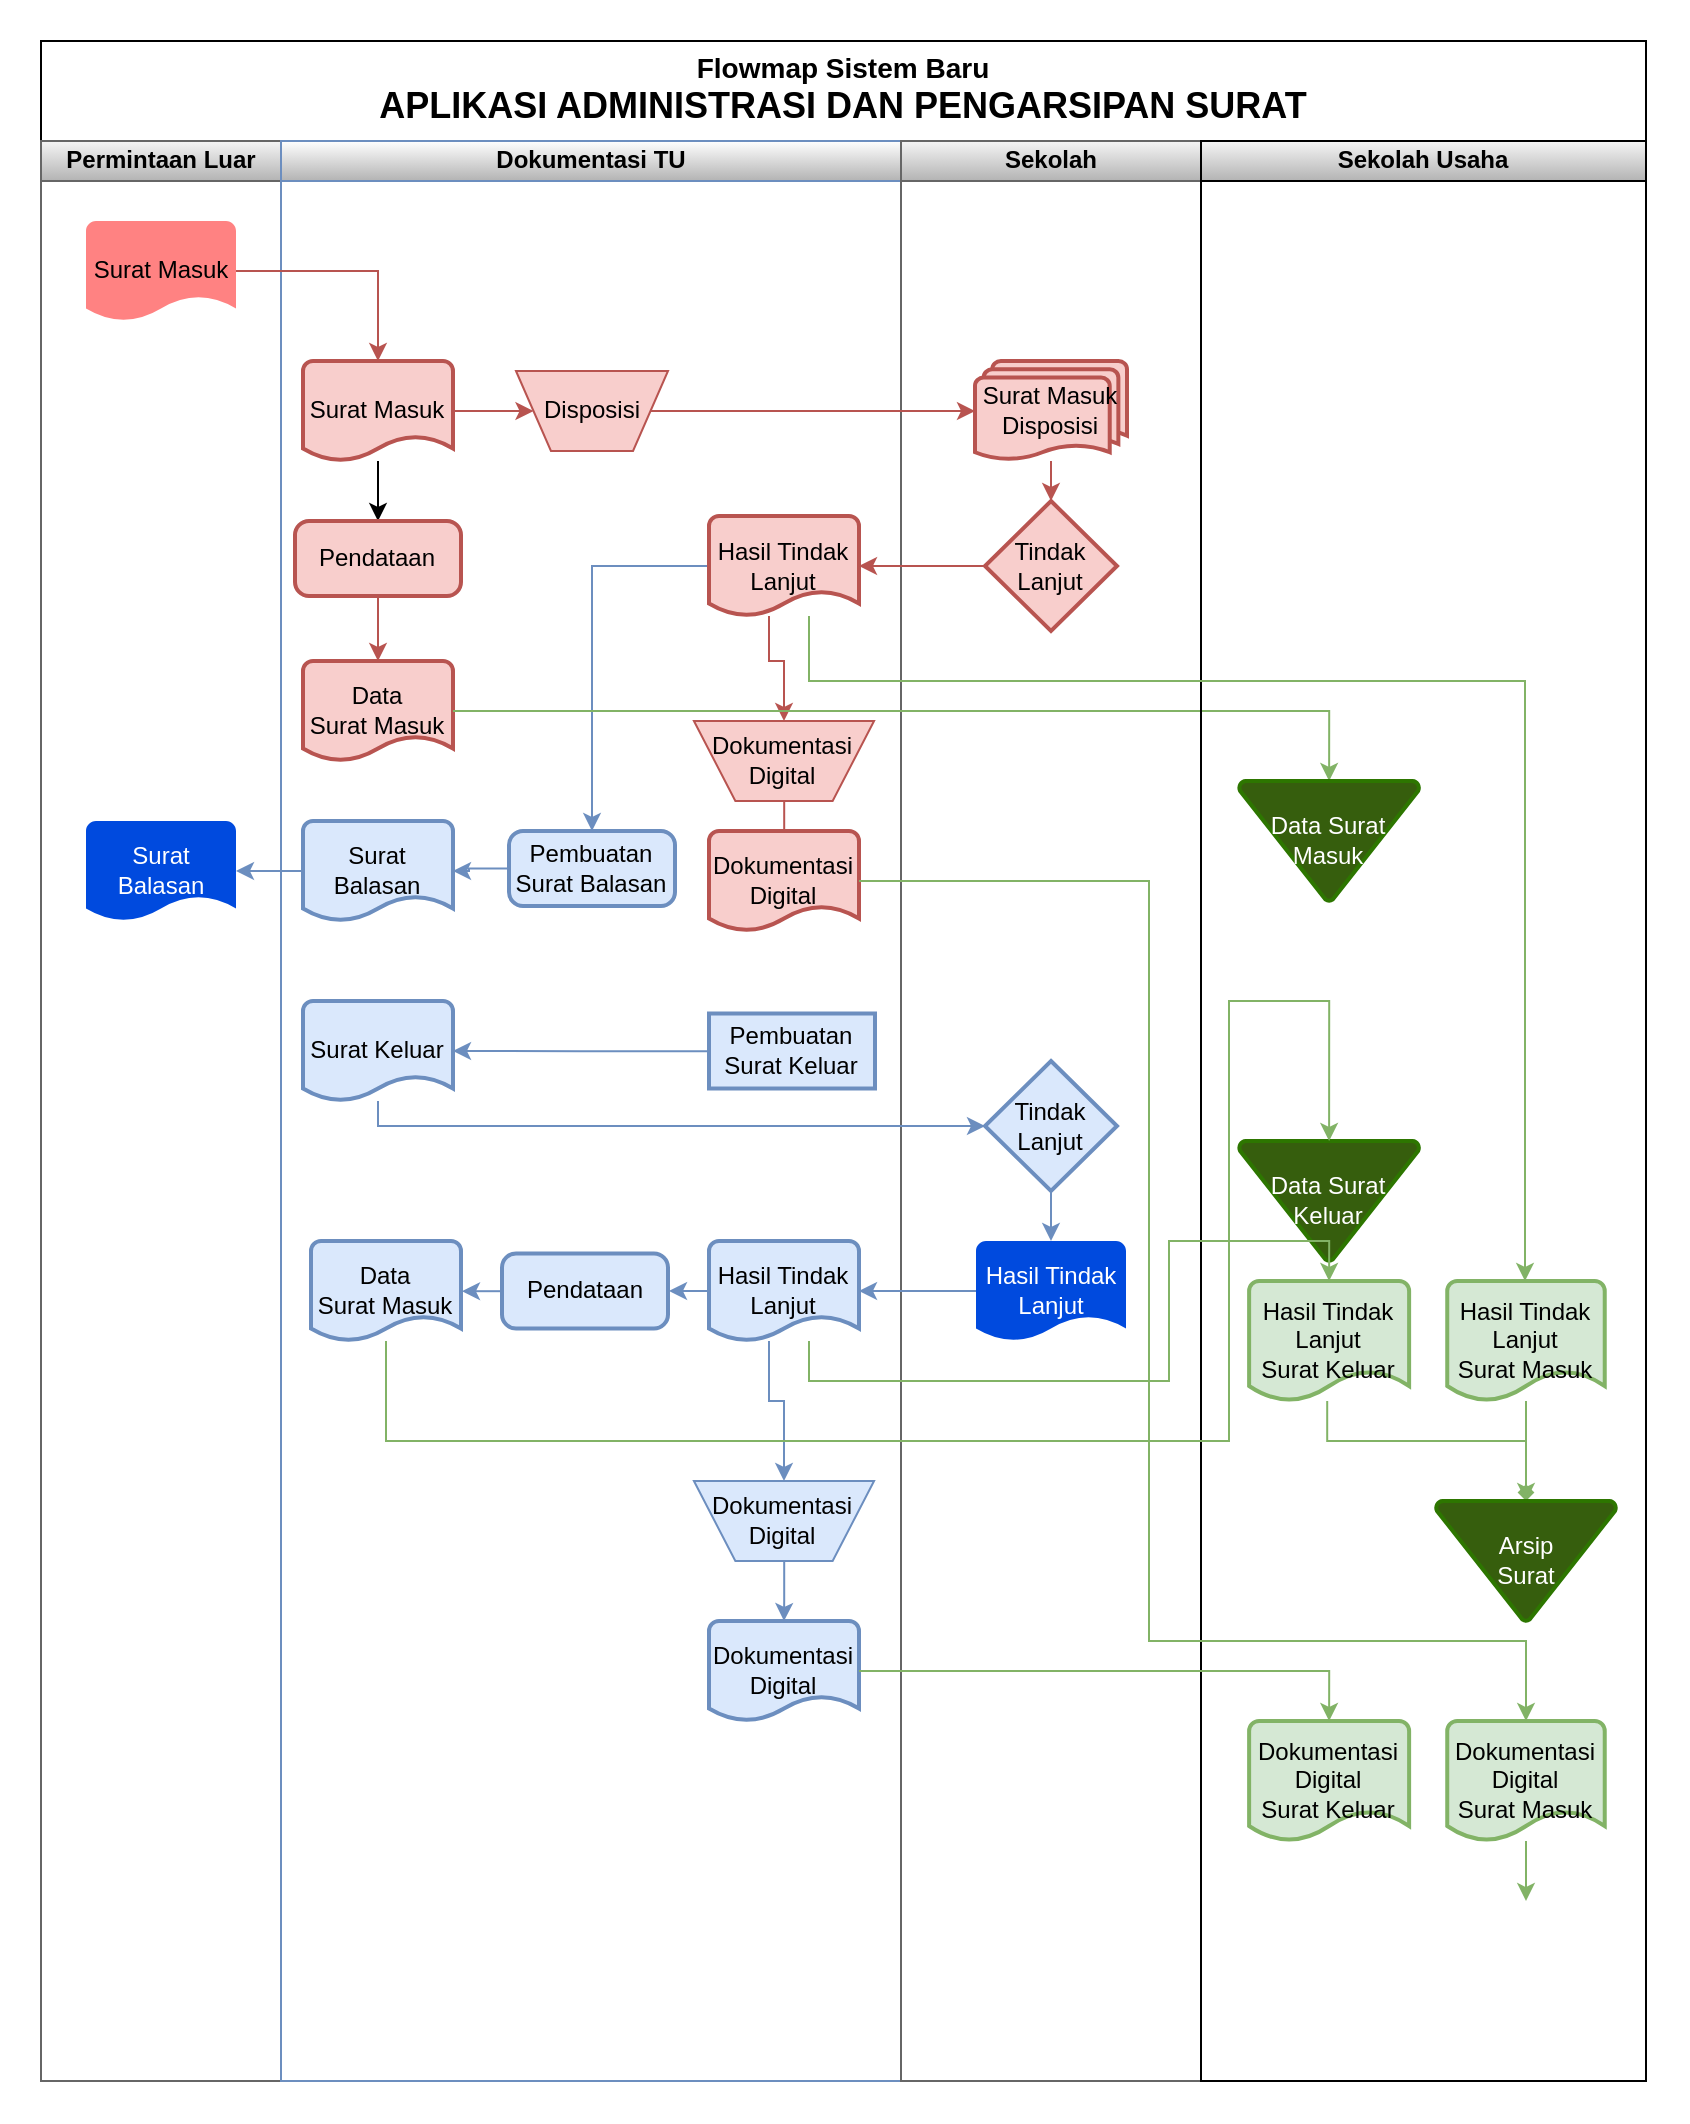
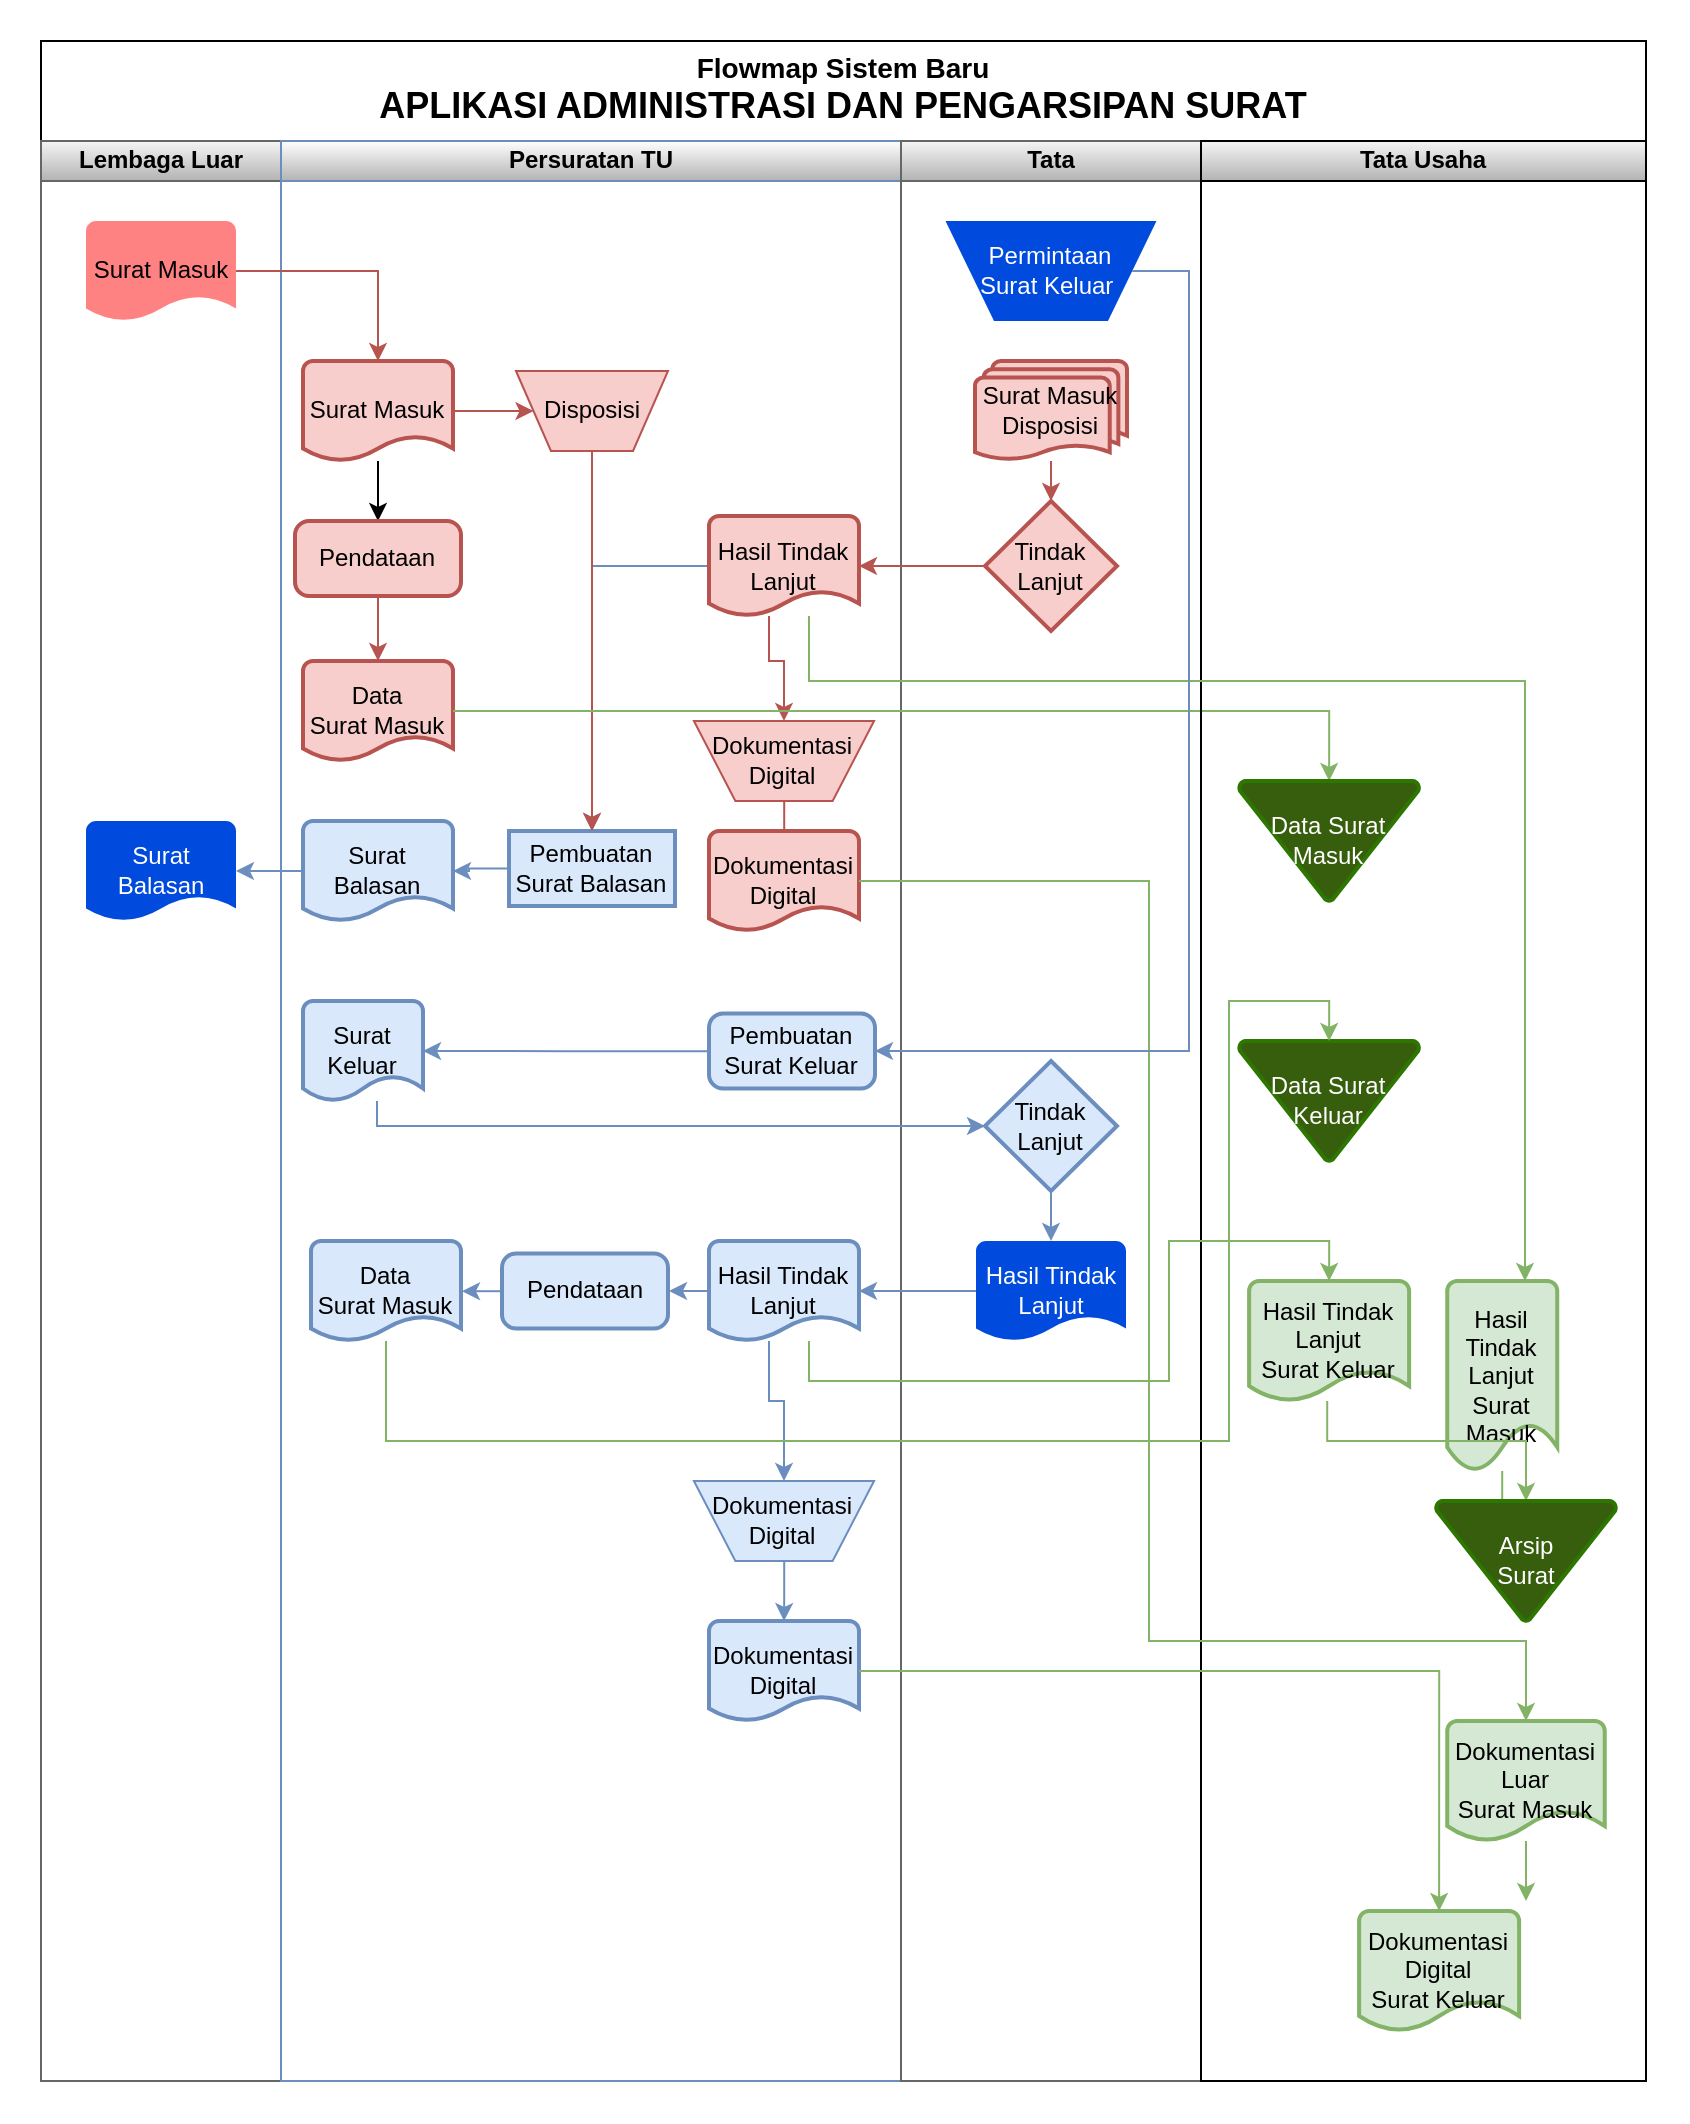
(162, 161) -> (162, 161)
(592, 161) -> (592, 161)
(1052, 161) -> (1052, 161)
(1424, 161) -> (1424, 161)
none -> (1051, 271)
(774, 411) -> (592, 506)
none -> (1189, 775)
(592, 869) -> (592, 869)
(378, 1051) -> (363, 1051)
(792, 1051) -> (792, 1051)
(1329, 1201) -> (1329, 1101)
(1526, 1341) -> (1502, 1376)
(1494, 1441) -> (1494, 1441)
(1329, 1781) -> (1439, 1971)
(1526, 1781) -> (1526, 1781)
